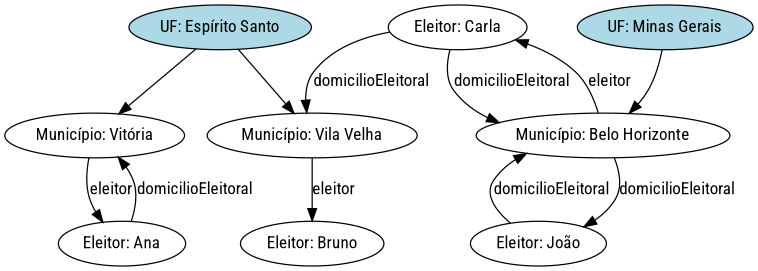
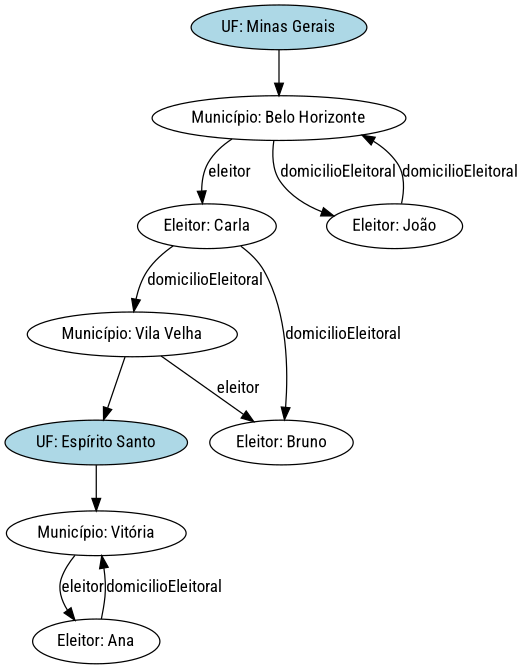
(262, 77) -> (116, 382)
(454, 91) -> (281, 321)
